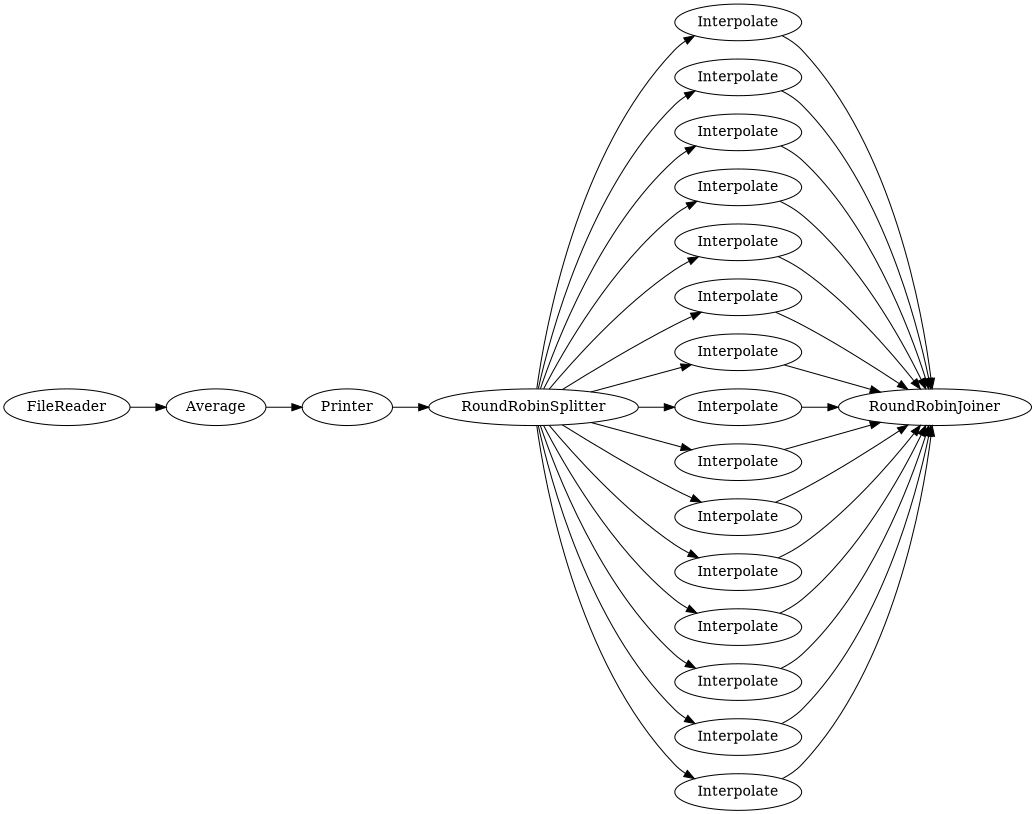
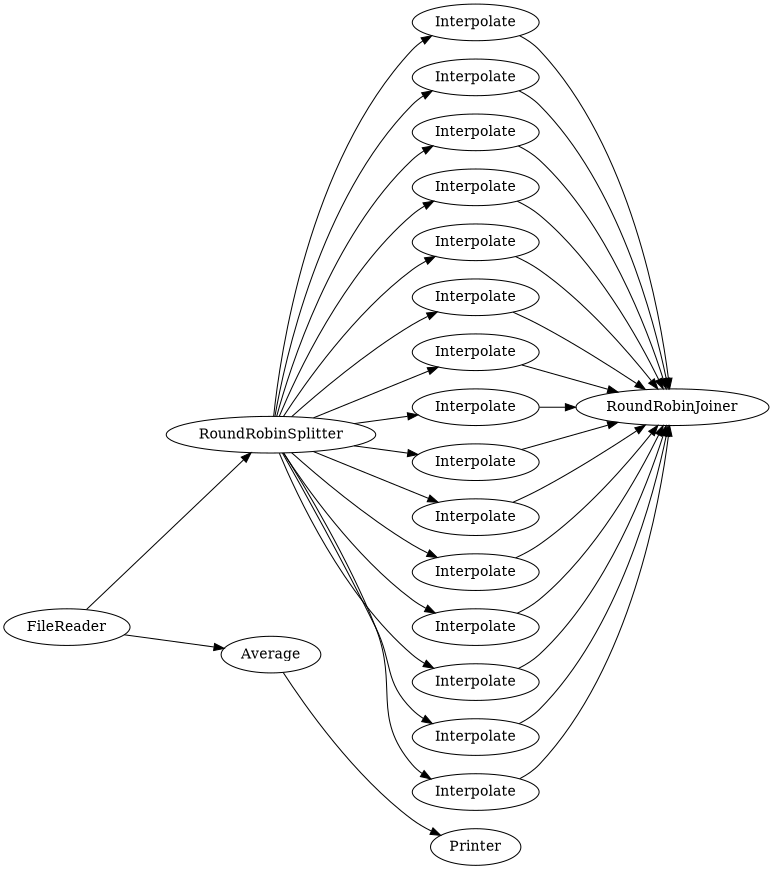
(405, 407) -> (165, 535)
